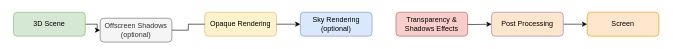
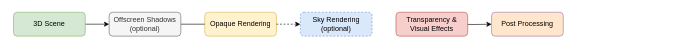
(285, 24) -> (285, 24)
(336, 24) -> (336, 24)
(432, 24) -> (432, 24)
(582, 24) -> none
(624, 24) -> none
(135, 30) -> (144, 24)
